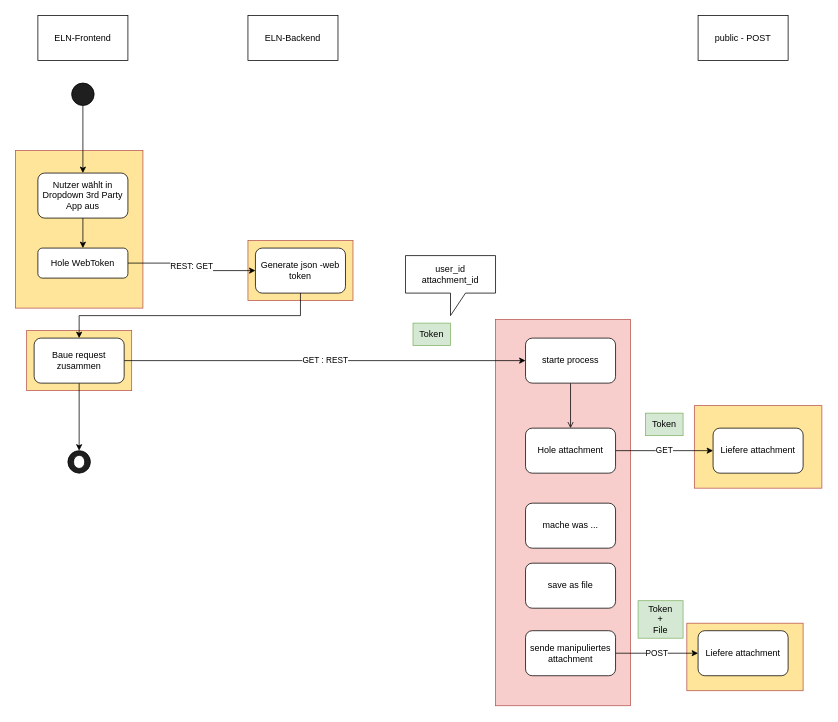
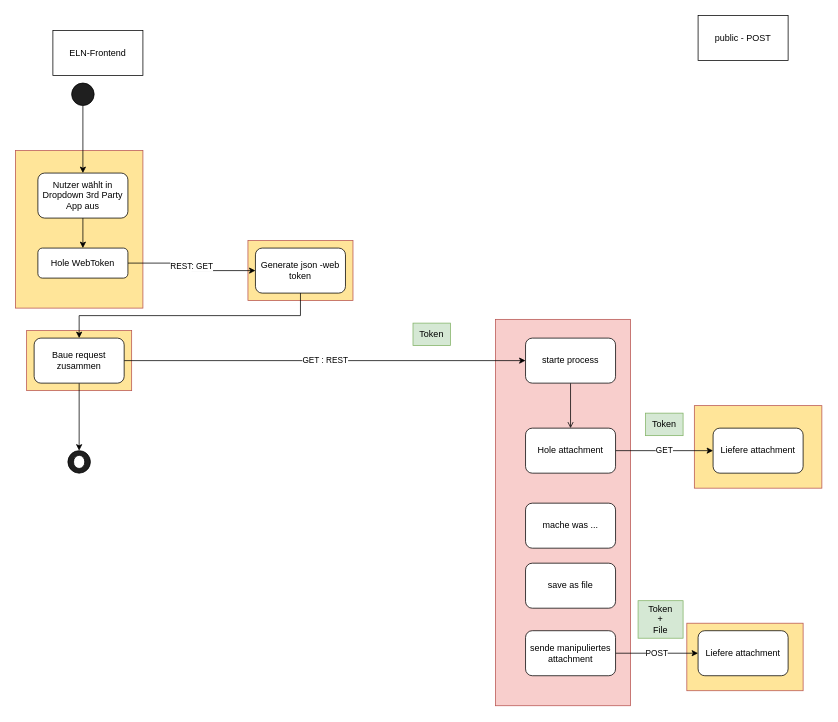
(83, 38) -> (98, 53)
(293, 38) -> none
(450, 285) -> none
